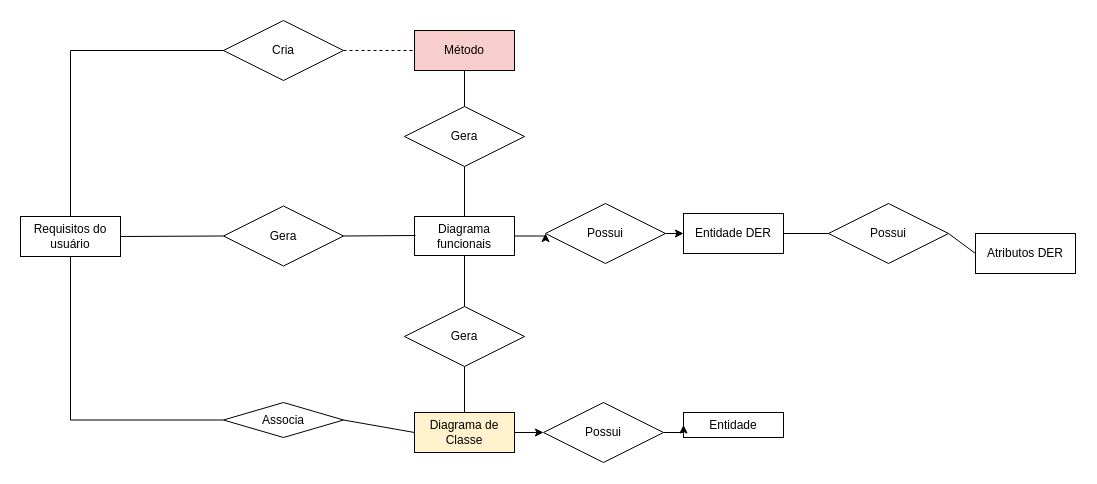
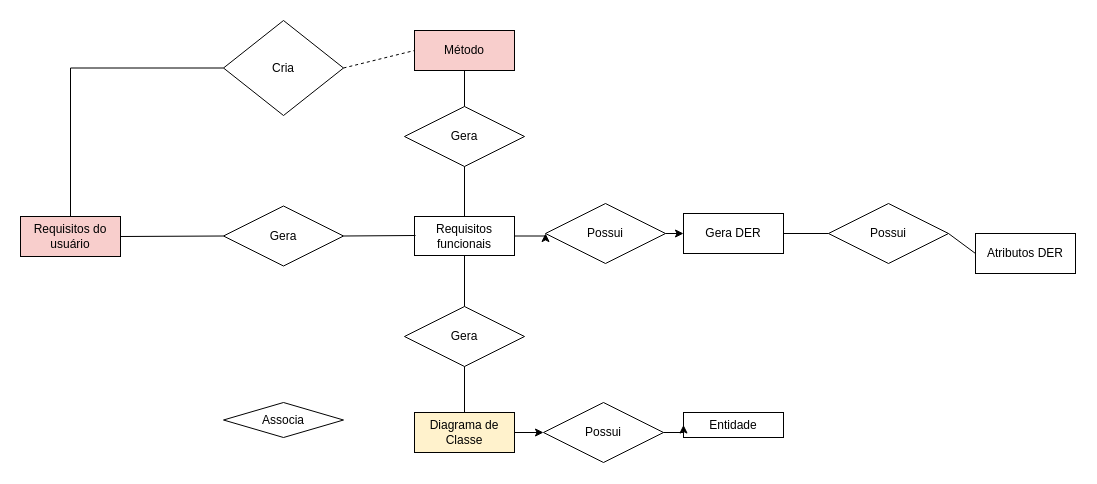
(284, 51) -> (284, 68)
(734, 234) -> (734, 234)
(71, 237) -> (71, 237)
(465, 237) -> (465, 237)
(71, 415) -> none
(379, 426) -> none
